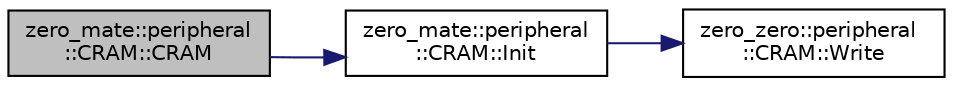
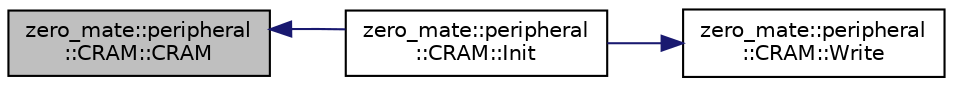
(814, 43) -> (814, 43)
(297, 57) -> (319, 29)
